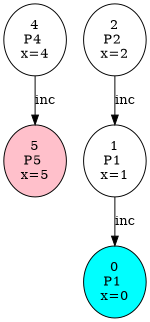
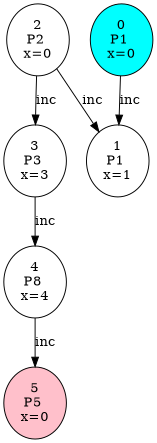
(35, 40) -> (35, 282)
(115, 40) -> (38, 40)
none -> (35, 161)
(35, 161) -> (35, 403)
(115, 217) -> (120, 95)
